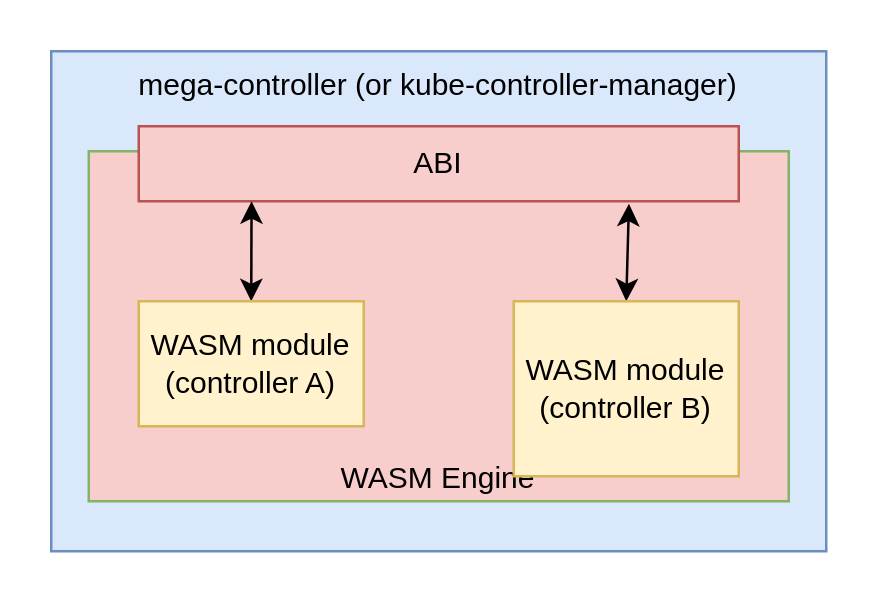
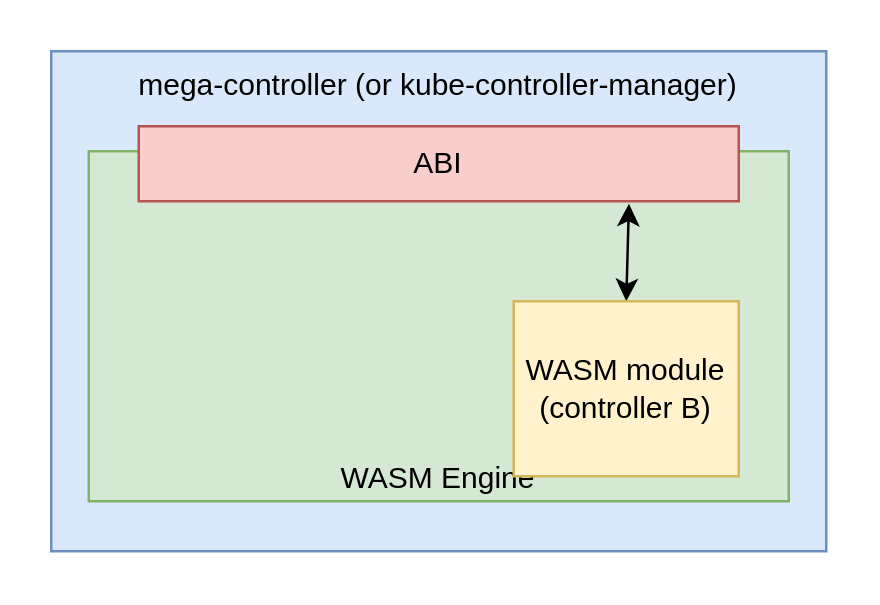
(251, 251) -> none
(439, 326) -> (439, 326)
(251, 364) -> none
